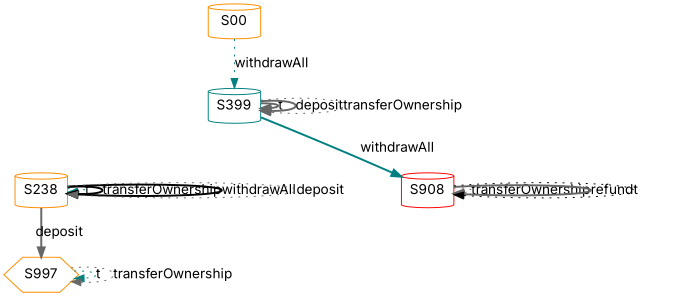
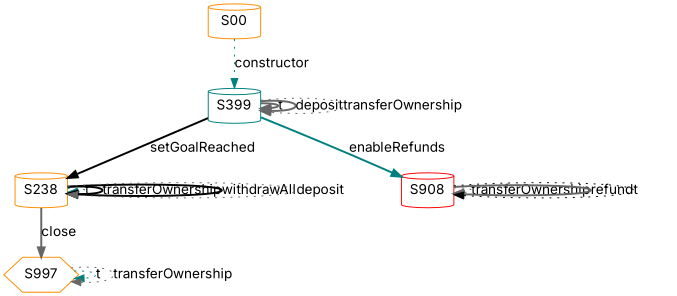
(272, 64) -> (272, 64)
none -> (142, 146)
(398, 148) -> (398, 148)
(59, 233) -> (59, 233)
